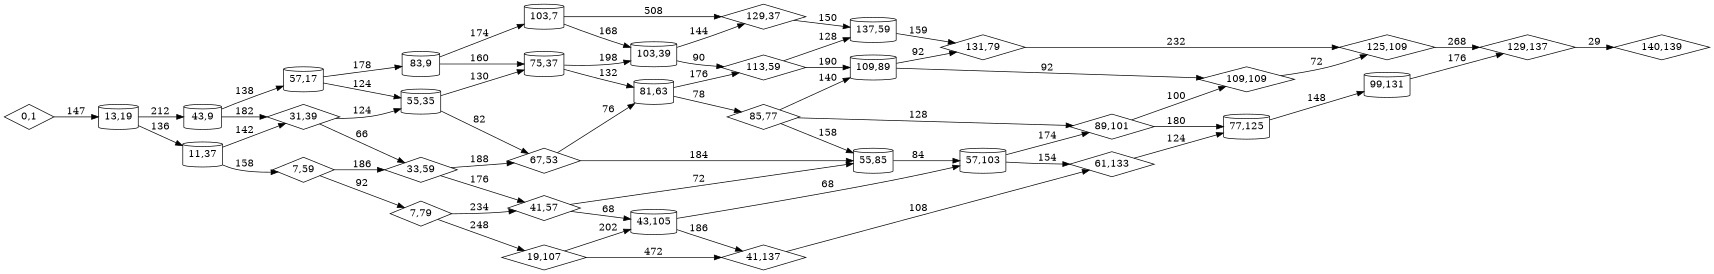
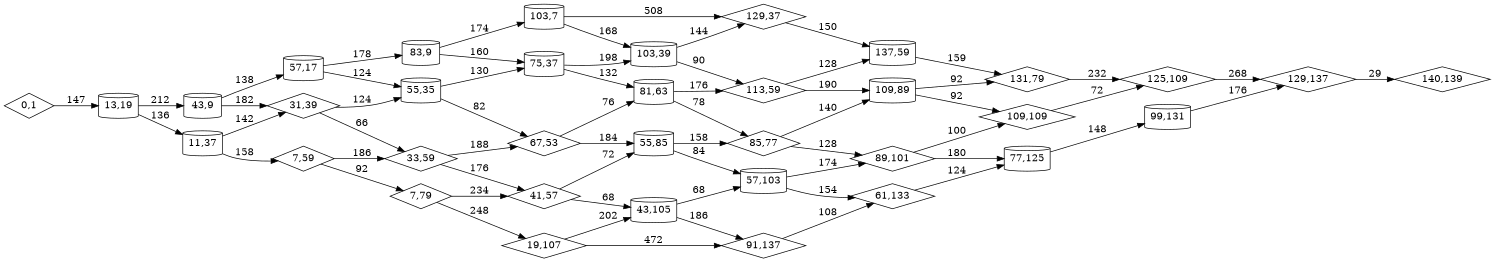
(814, 137) -> (697, 143)
(764, 257) -> (764, 246)
